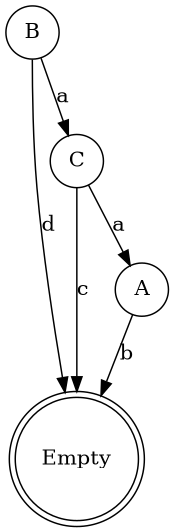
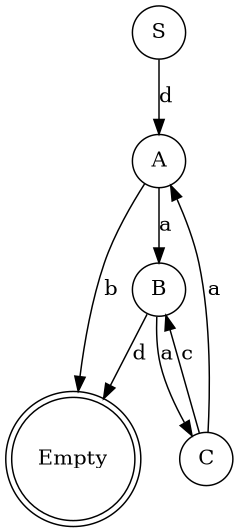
none -> (159, 33)
none -> (159, 218)
(77, 282) -> (185, 381)
